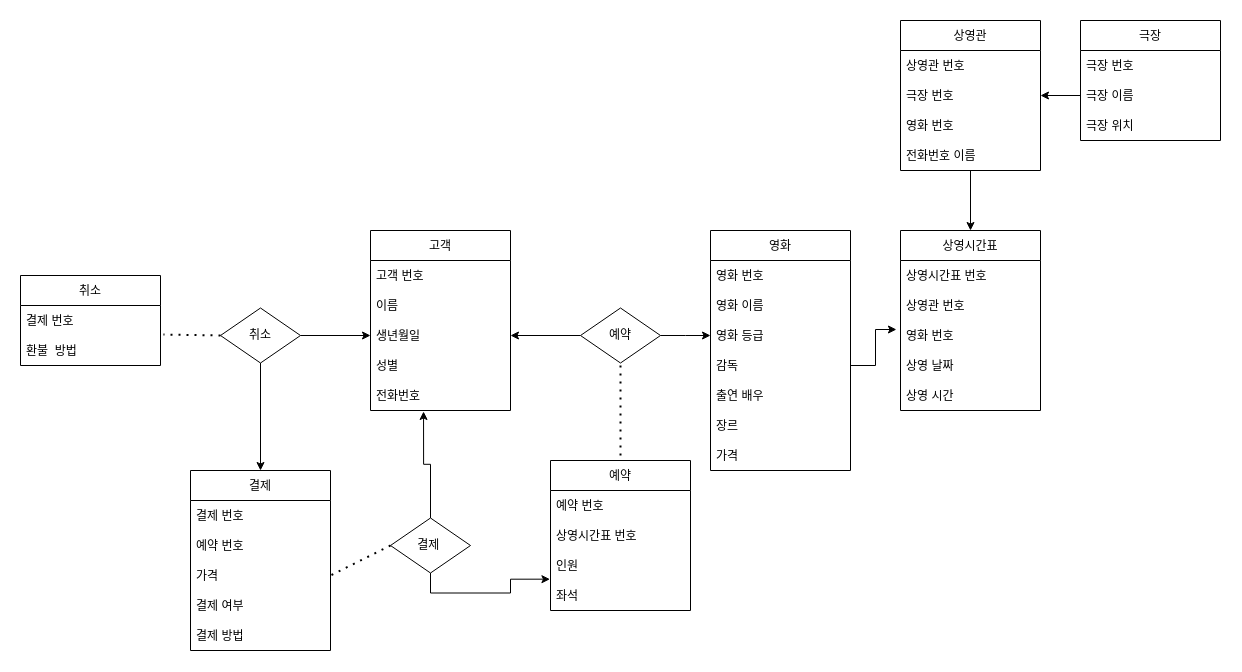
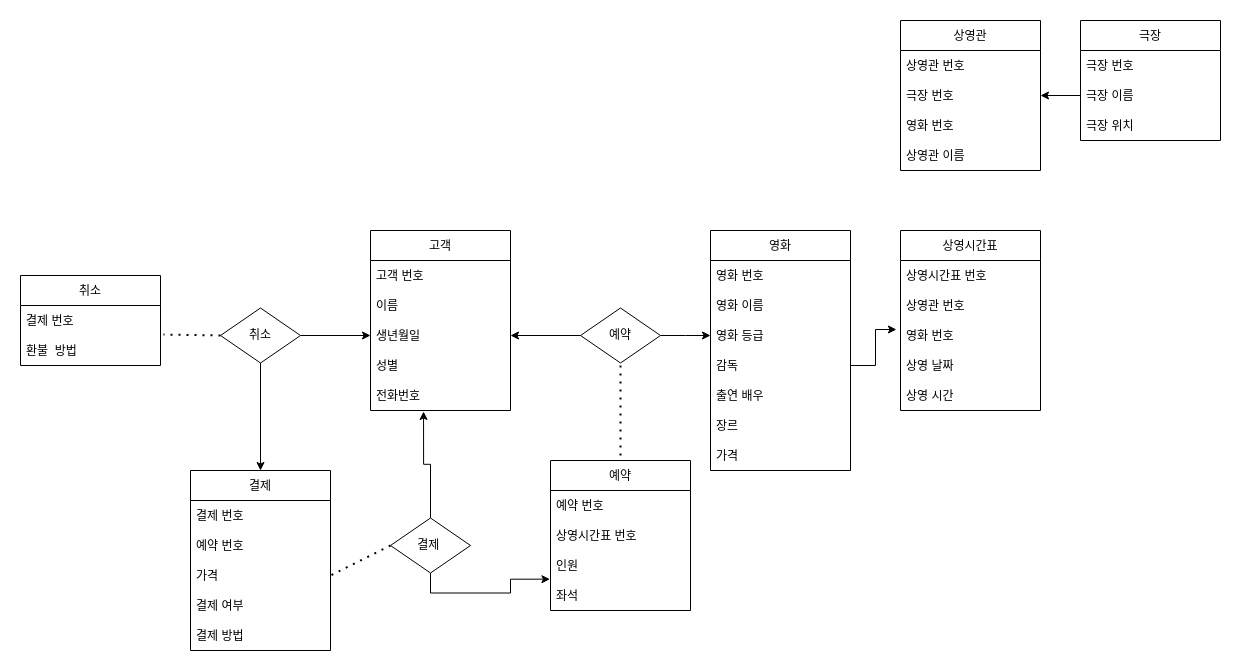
(944, 156) -> (938, 156)
(971, 198) -> none
